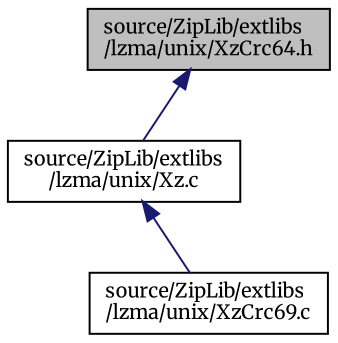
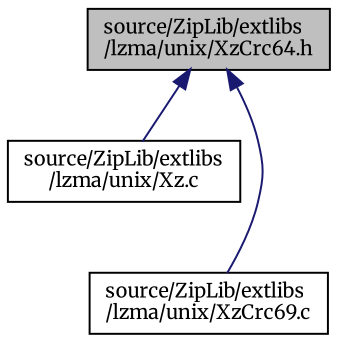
(172, 246) -> (262, 181)
